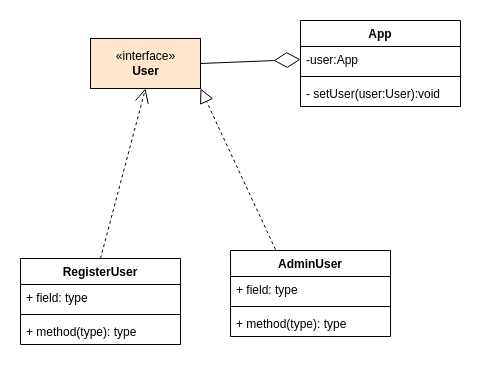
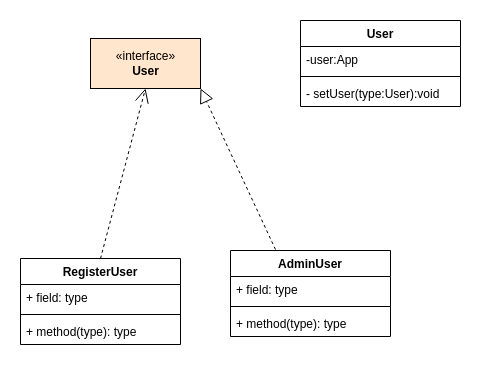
(380, 34) -> (380, 34)
(238, 62) -> none
(384, 94) -> (384, 94)
